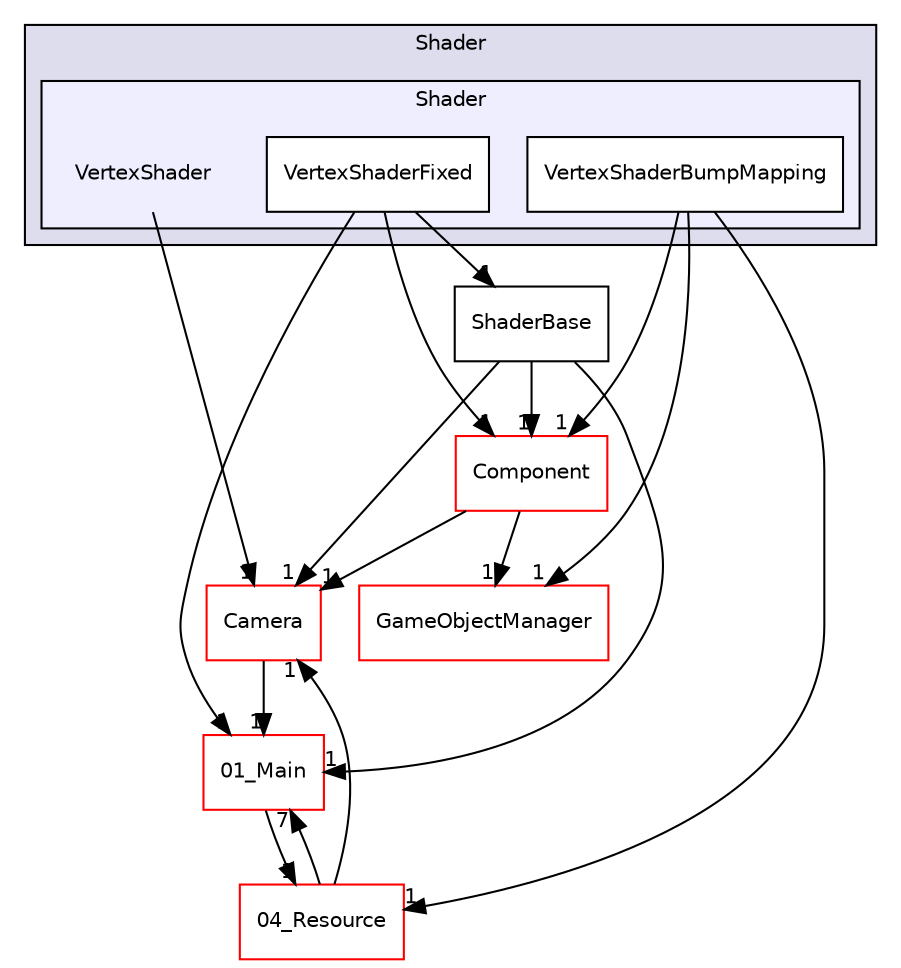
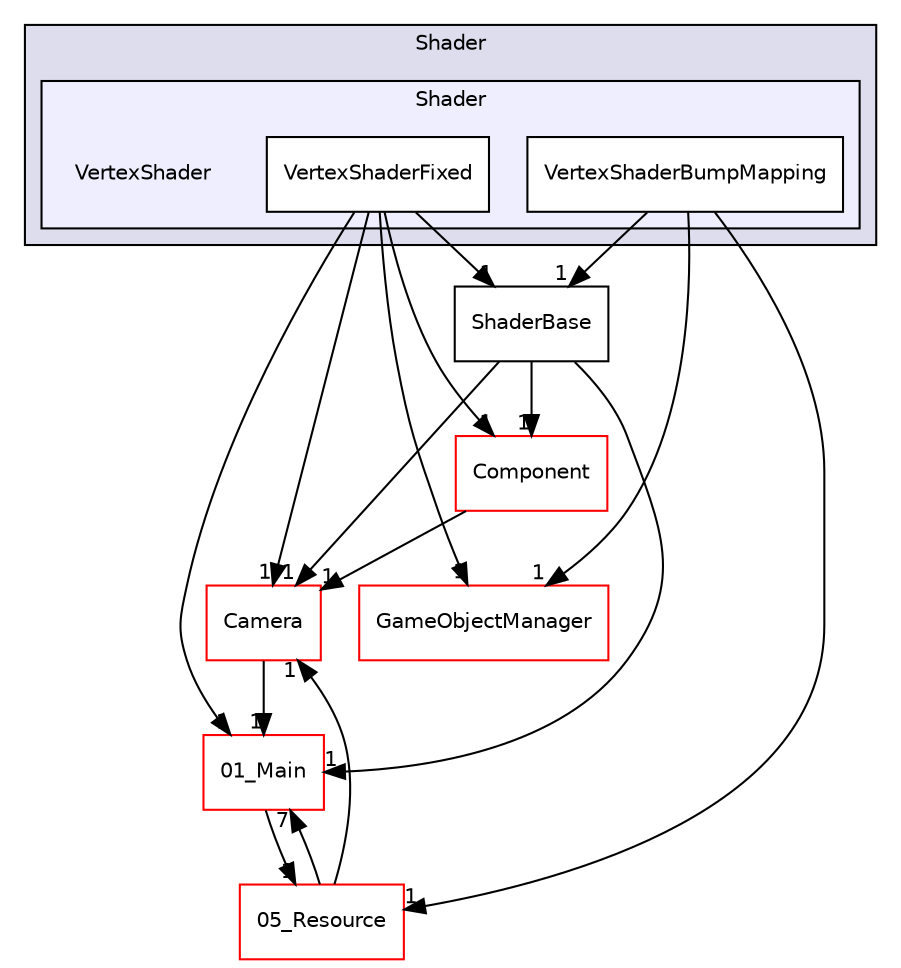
(645, 323) -> (616, 242)
(201, 388) -> (323, 388)
(511, 538) -> (403, 393)
(322, 922) -> (322, 922)
